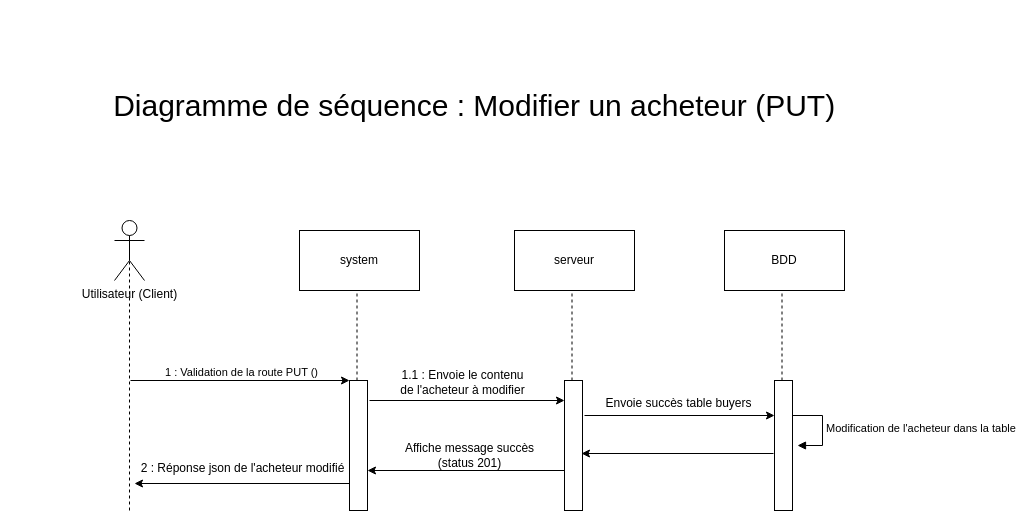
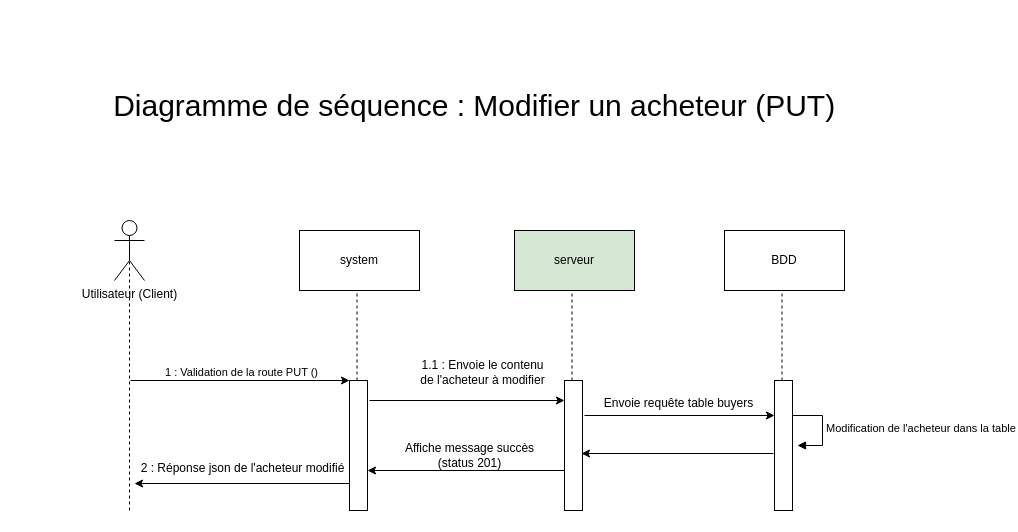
(575, 261) -> (575, 261)
(463, 383) -> (483, 373)
(679, 404) -> (679, 404)
